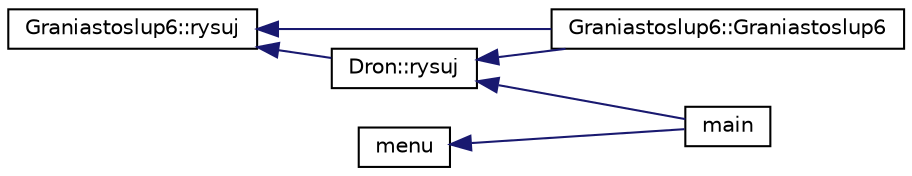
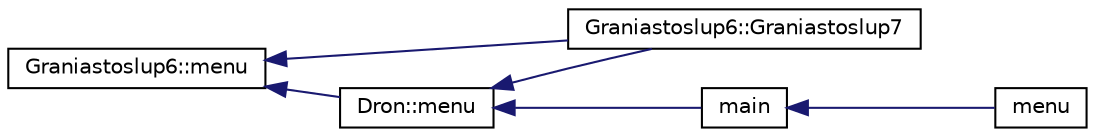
(133, 29) -> (137, 68)
(728, 29) -> (744, 29)
(404, 68) -> (417, 108)
(578, 136) -> (901, 108)
